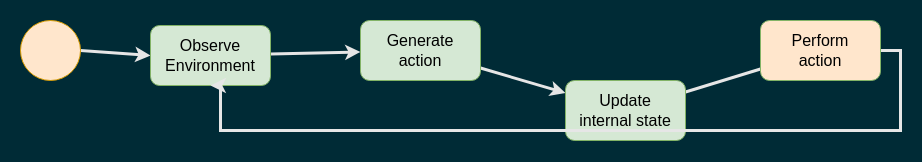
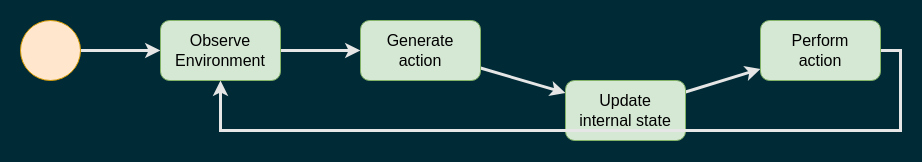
(821, 51) -> (821, 51)
(211, 56) -> (221, 51)
(754, 71) -> (749, 73)
